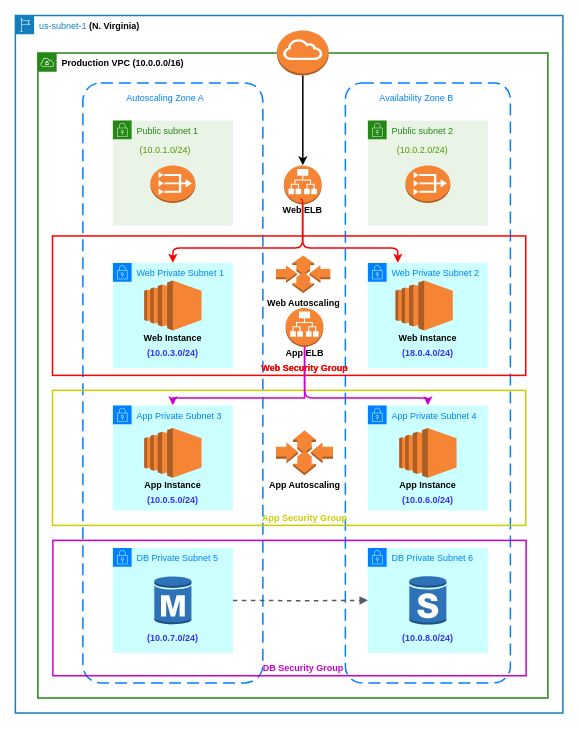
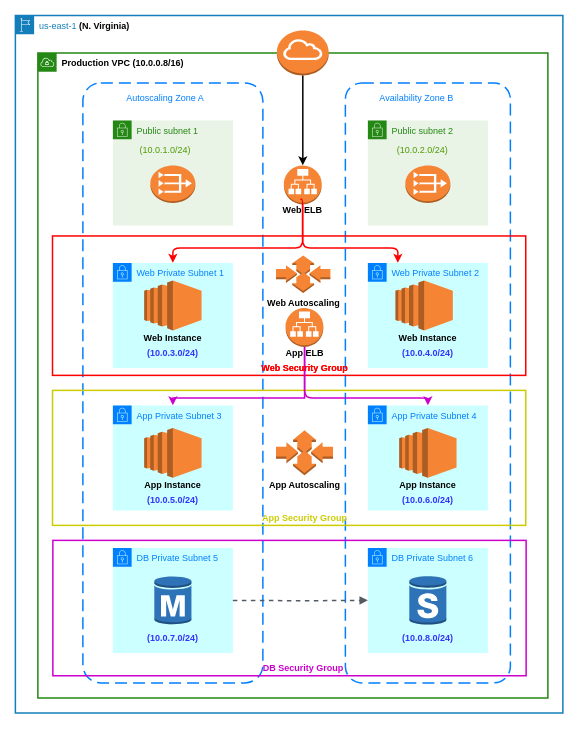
(95, 26) -> (90, 26)
(125, 64) -> (125, 64)
(428, 353) -> (428, 353)
